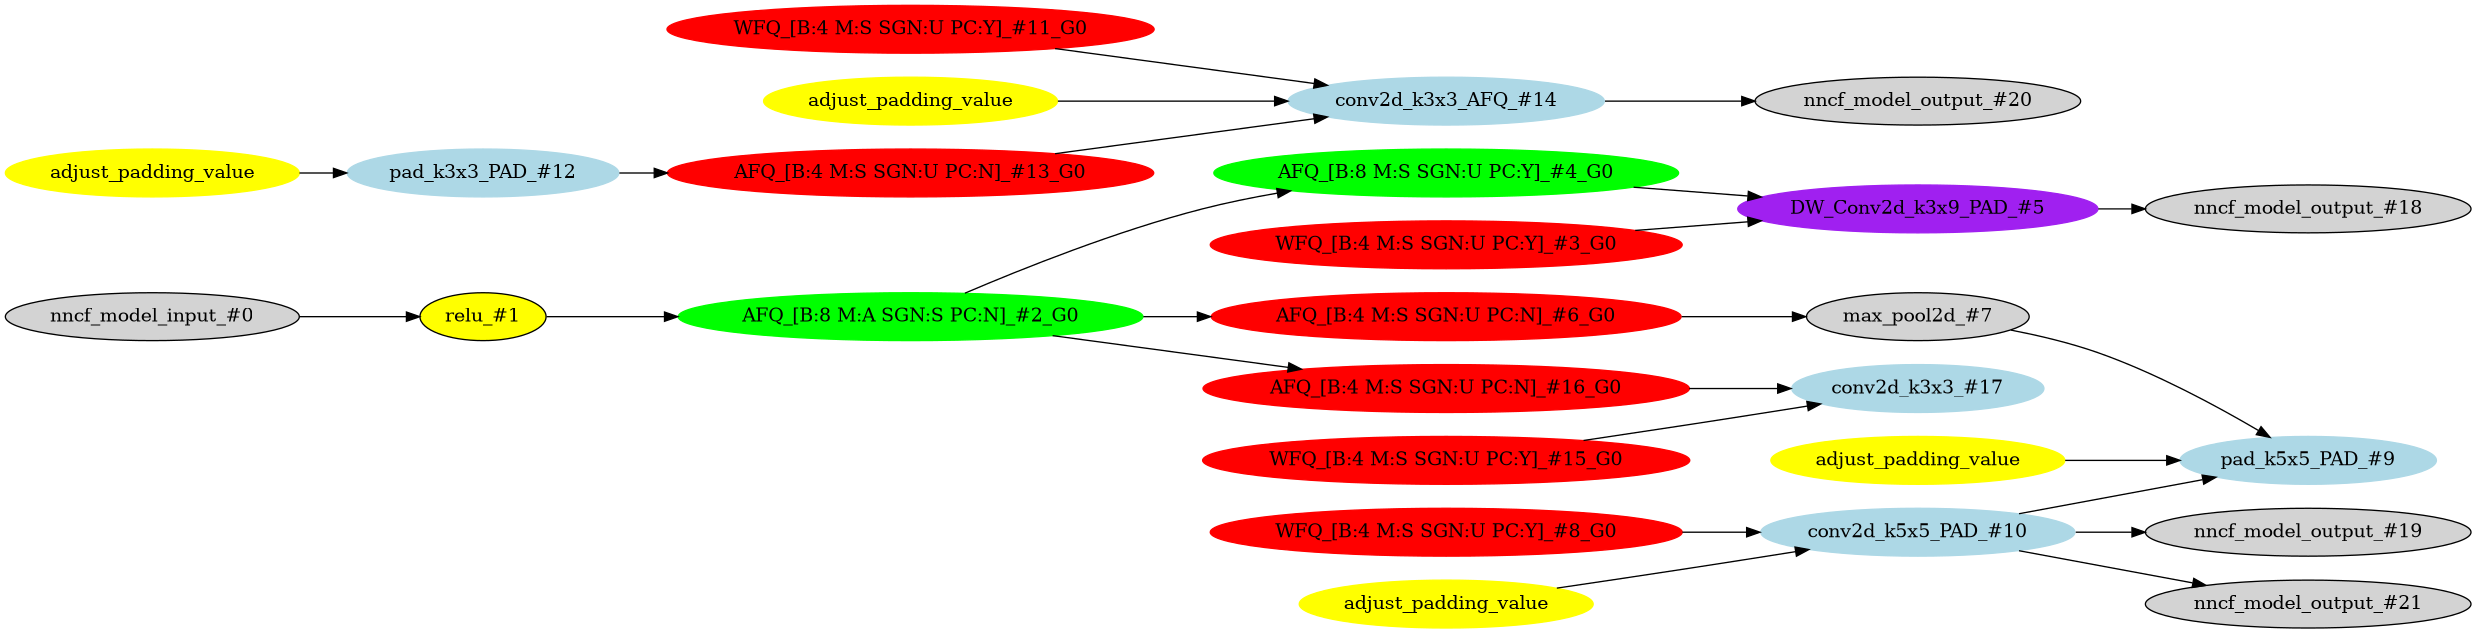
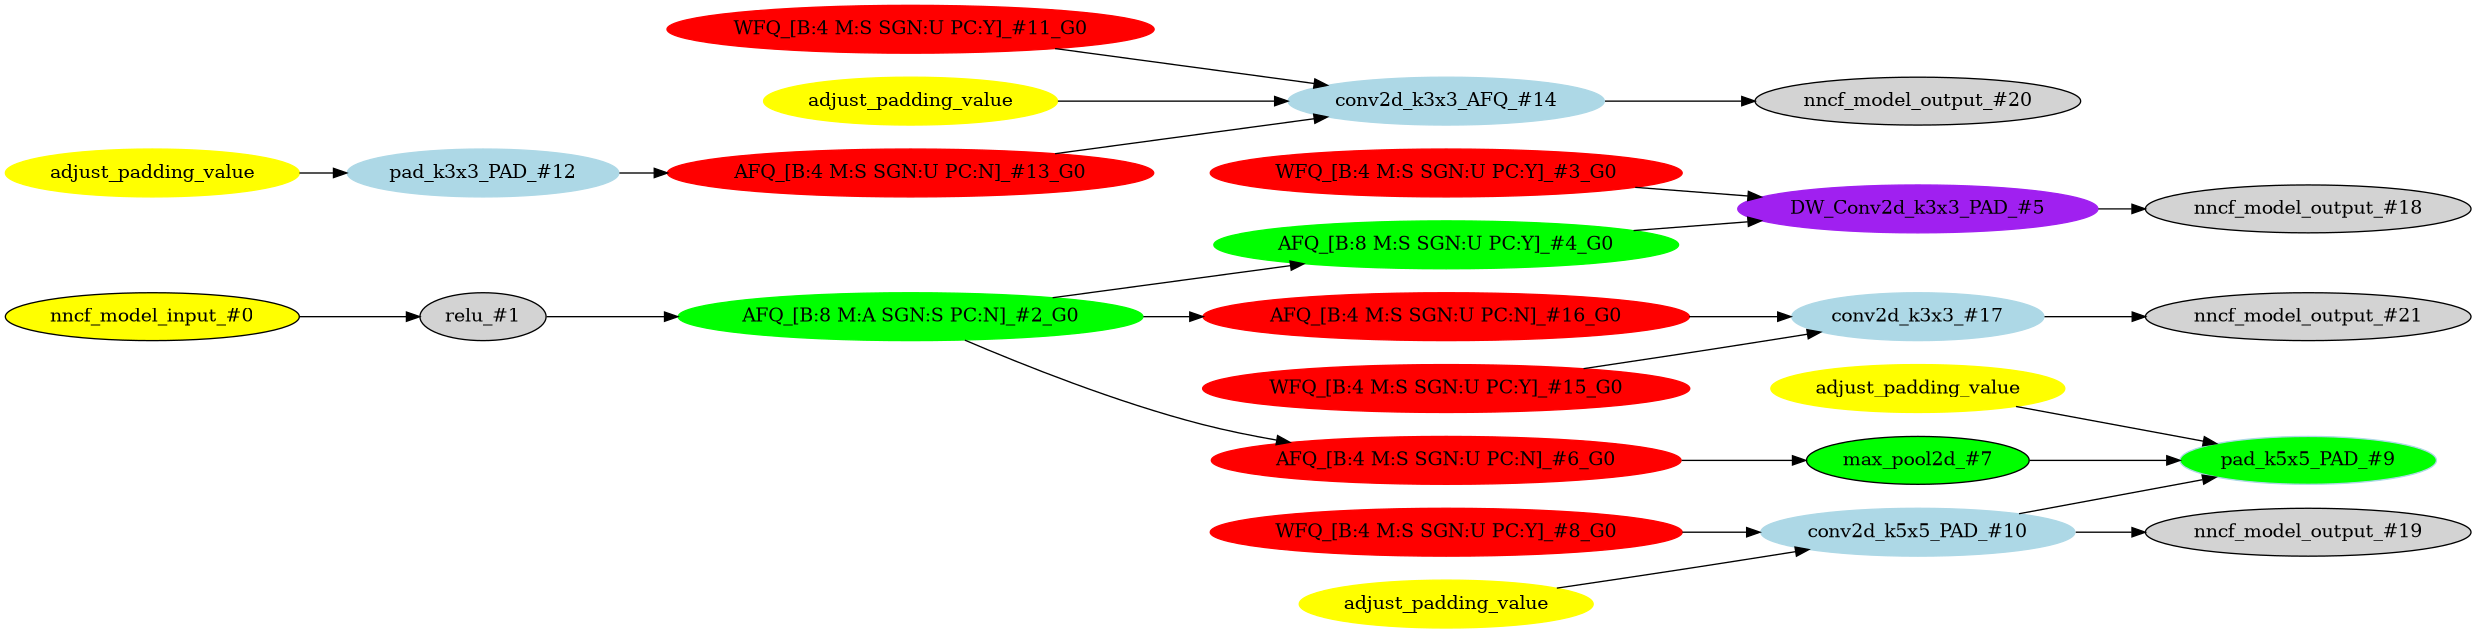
(1918, 209) -> (1918, 209)
(152, 317) -> (152, 317)
(483, 317) -> (483, 317)
(1918, 317) -> (1918, 460)
(2308, 460) -> (2308, 460)
(2106, 567) -> (2088, 317)
